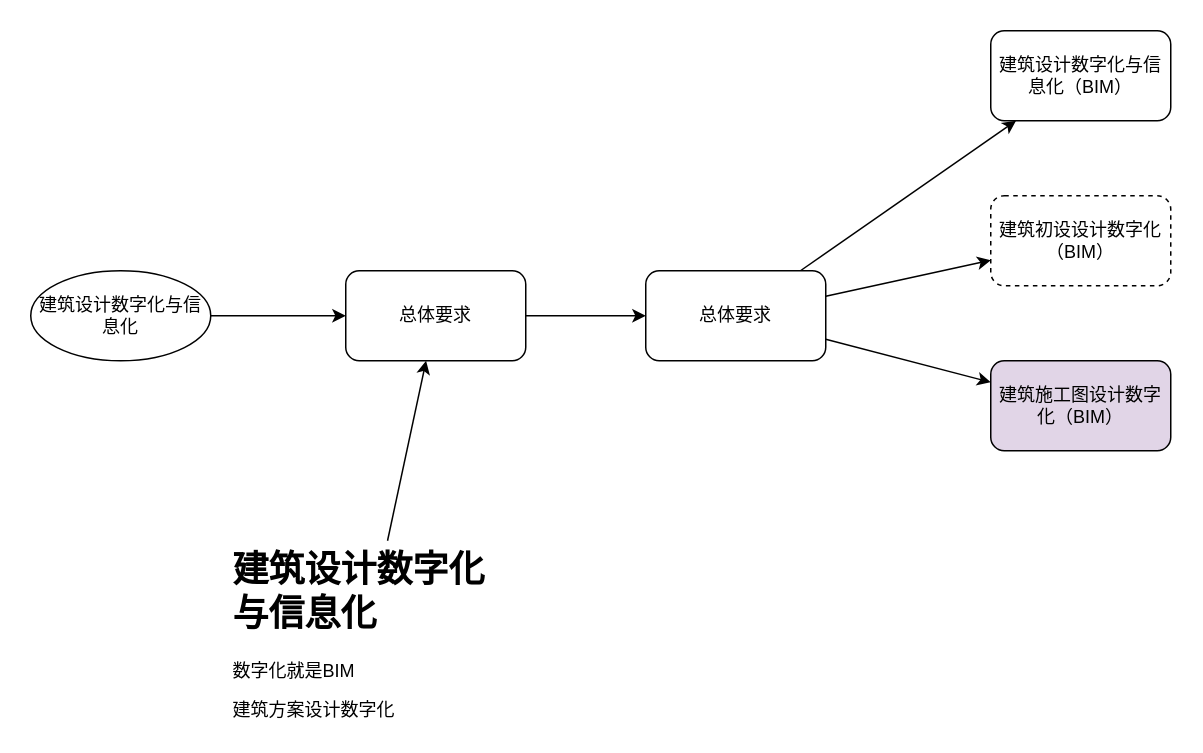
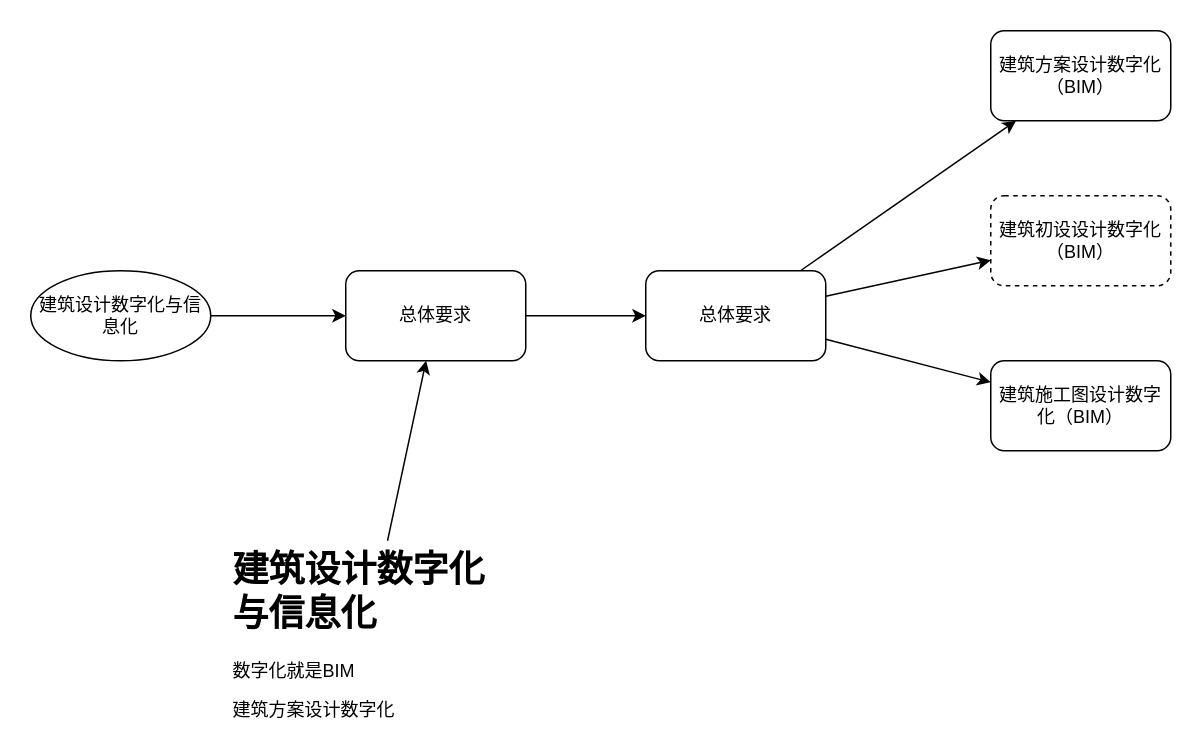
(1081, 76) -> (1081, 76)
(1081, 406) -> (1081, 406)
